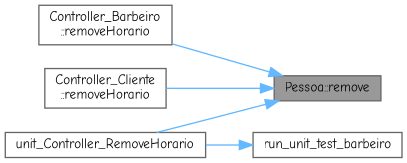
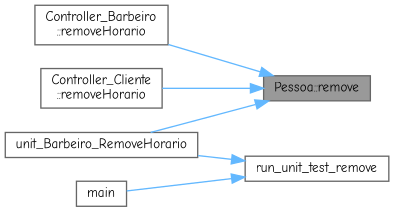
(105, 145) -> (101, 145)
(328, 145) -> (317, 169)
none -> (101, 194)
